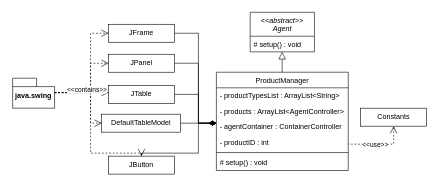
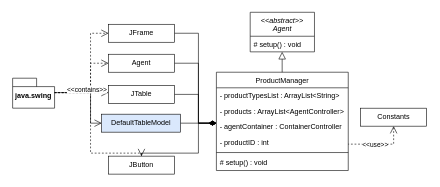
(141, 63) -> (141, 63)
(96, 123) -> (96, 123)
(141, 123) -> (141, 123)
